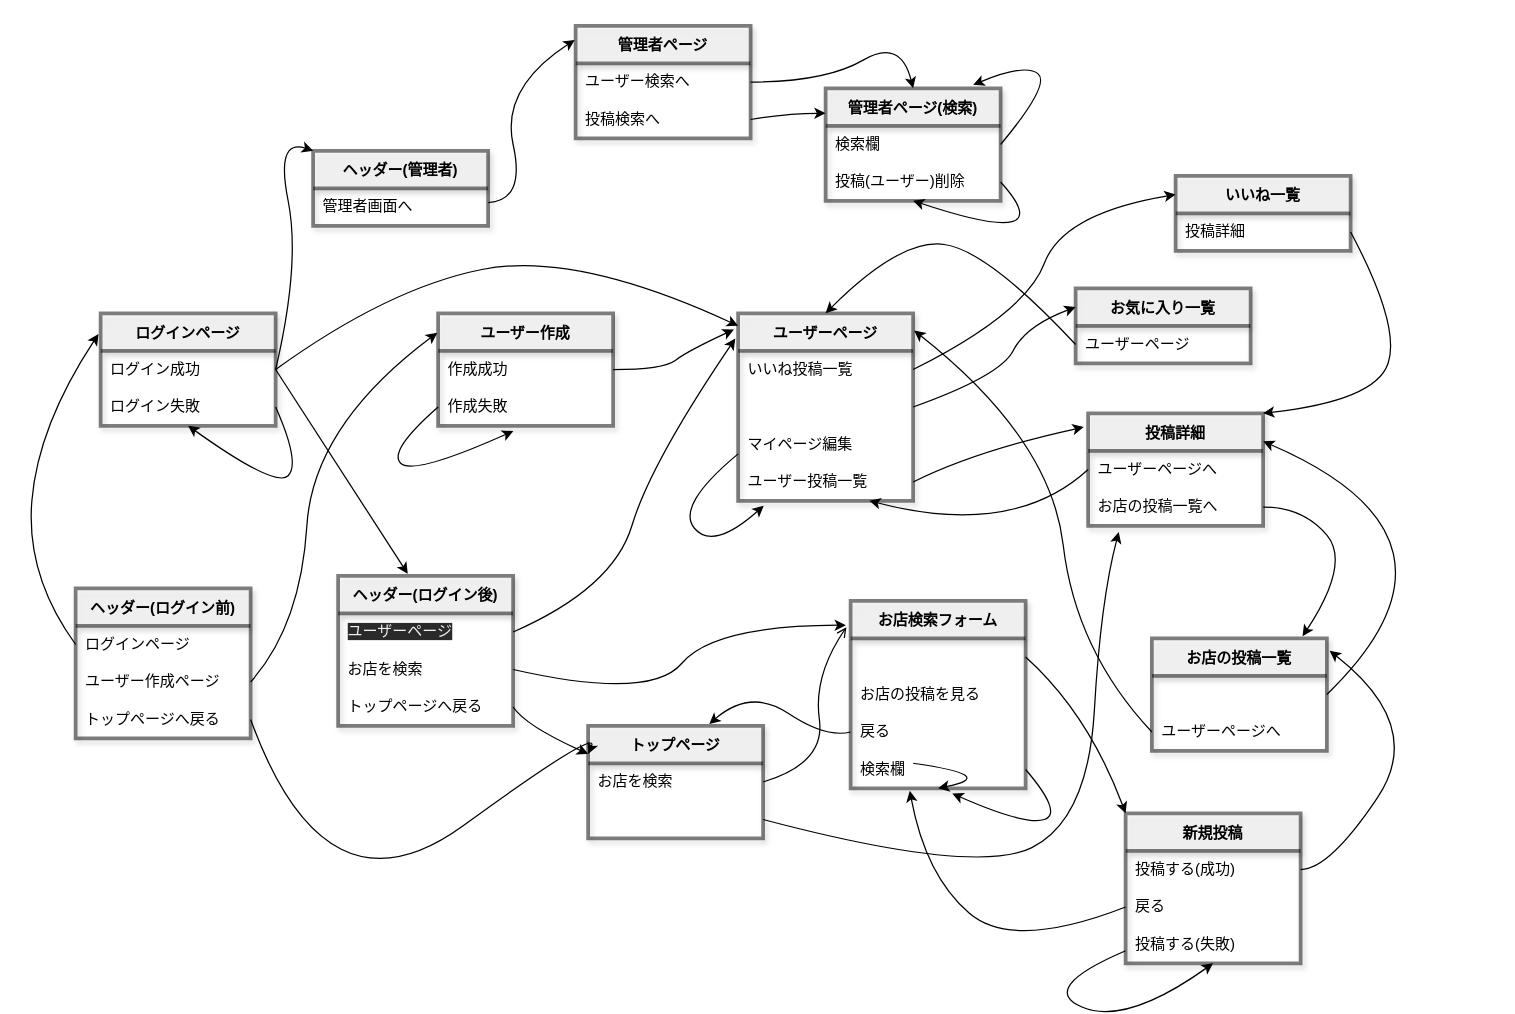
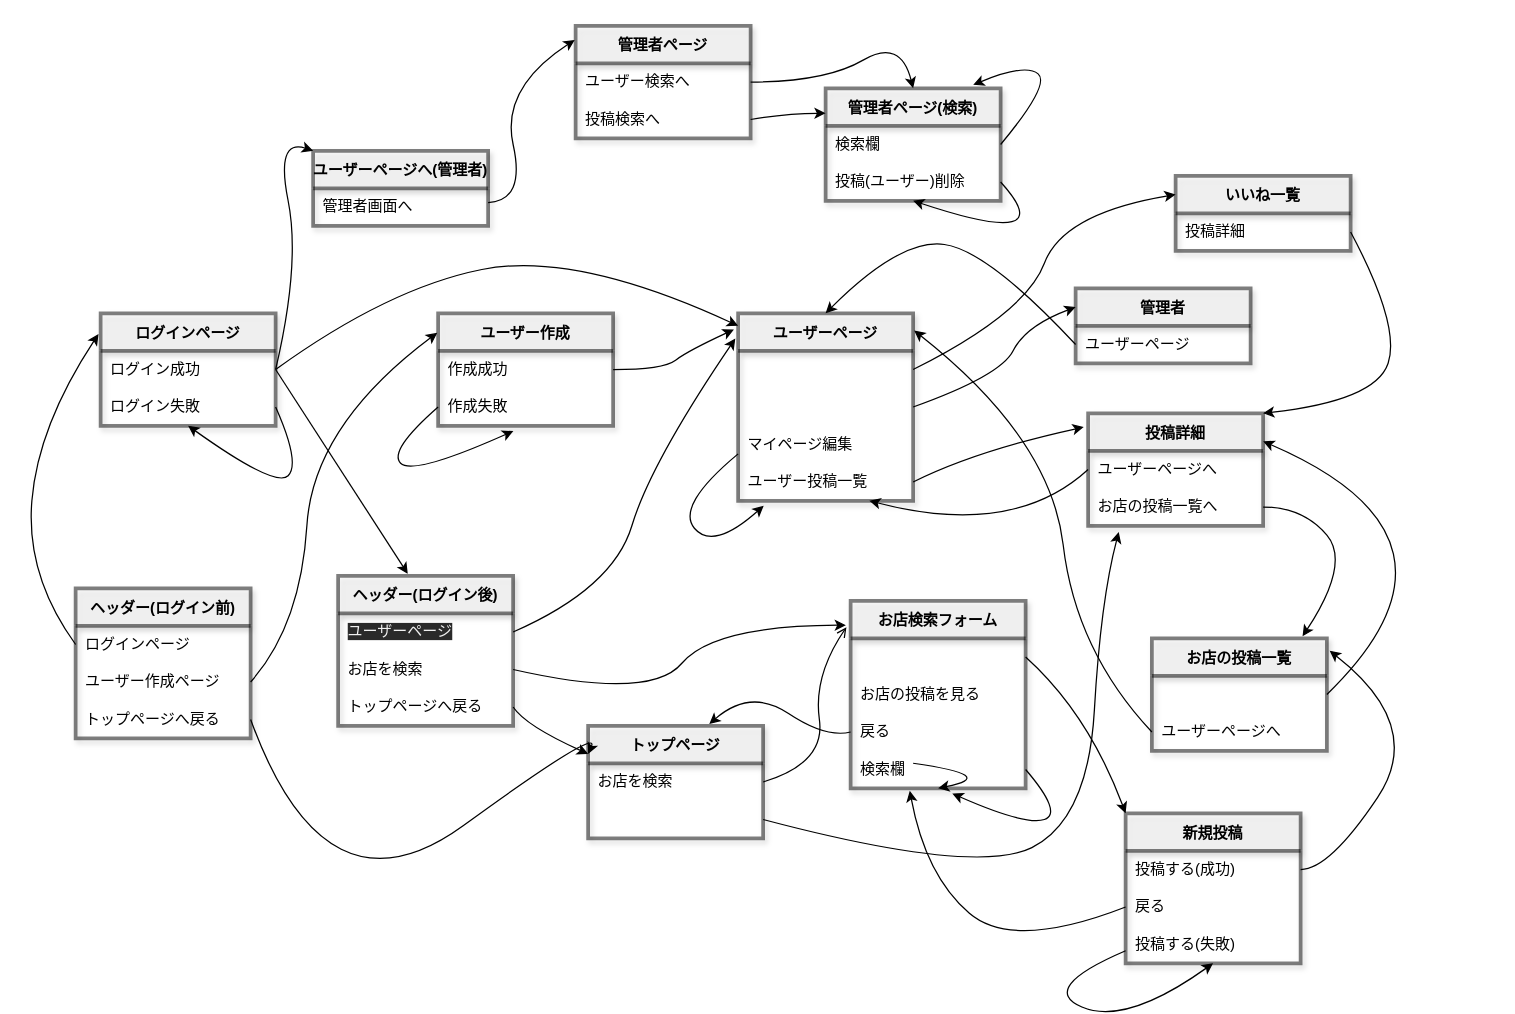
(400, 170) -> (400, 170)
(1163, 308) -> (1163, 308)
(826, 369) -> none
